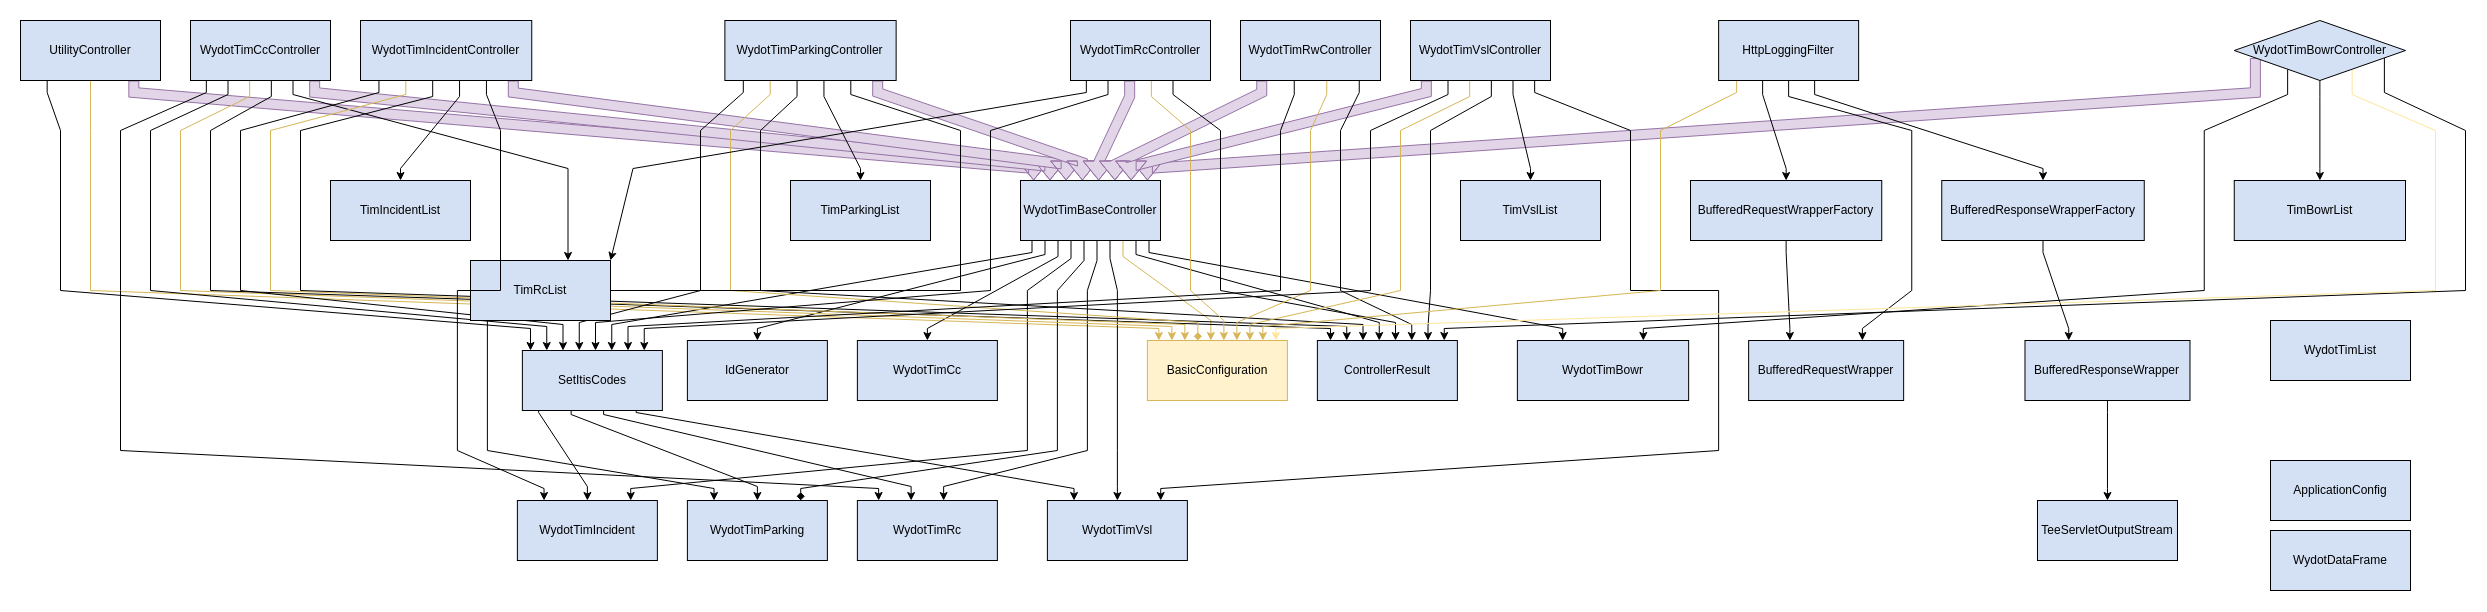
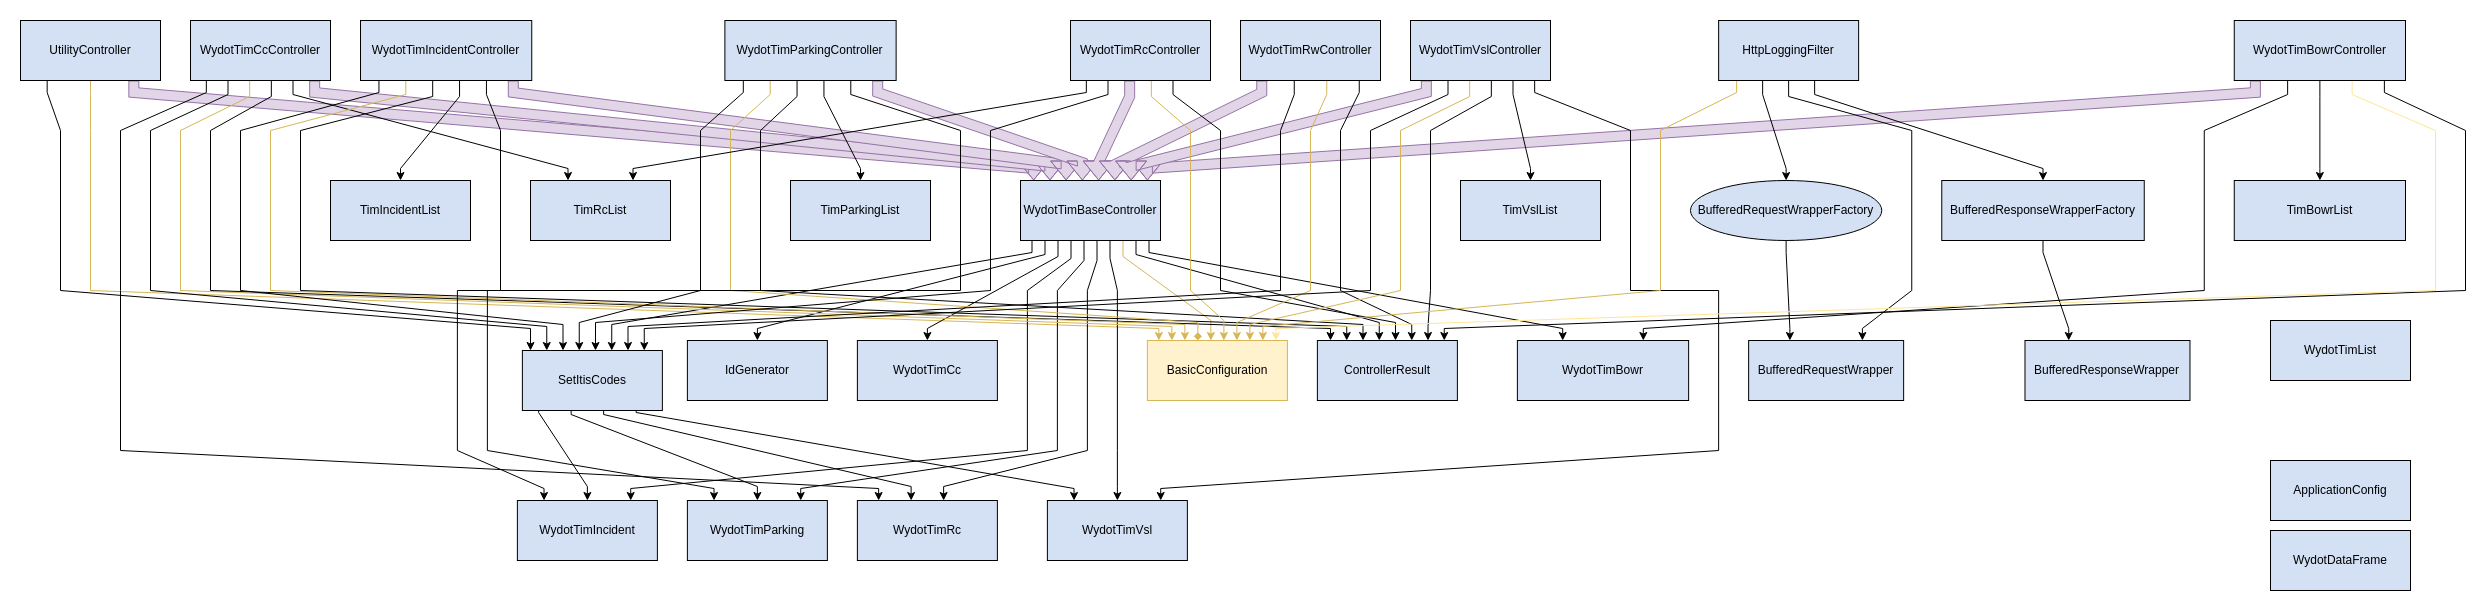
(2320, 51) -> (2320, 51)
(1786, 211) -> (1786, 211)
(541, 291) -> (601, 211)
(2107, 447) -> none
(801, 491) -> (801, 492)
(2107, 531) -> none
